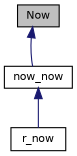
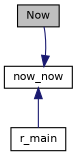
(31, 52) -> (46, 41)
(38, 139) -> (38, 139)
